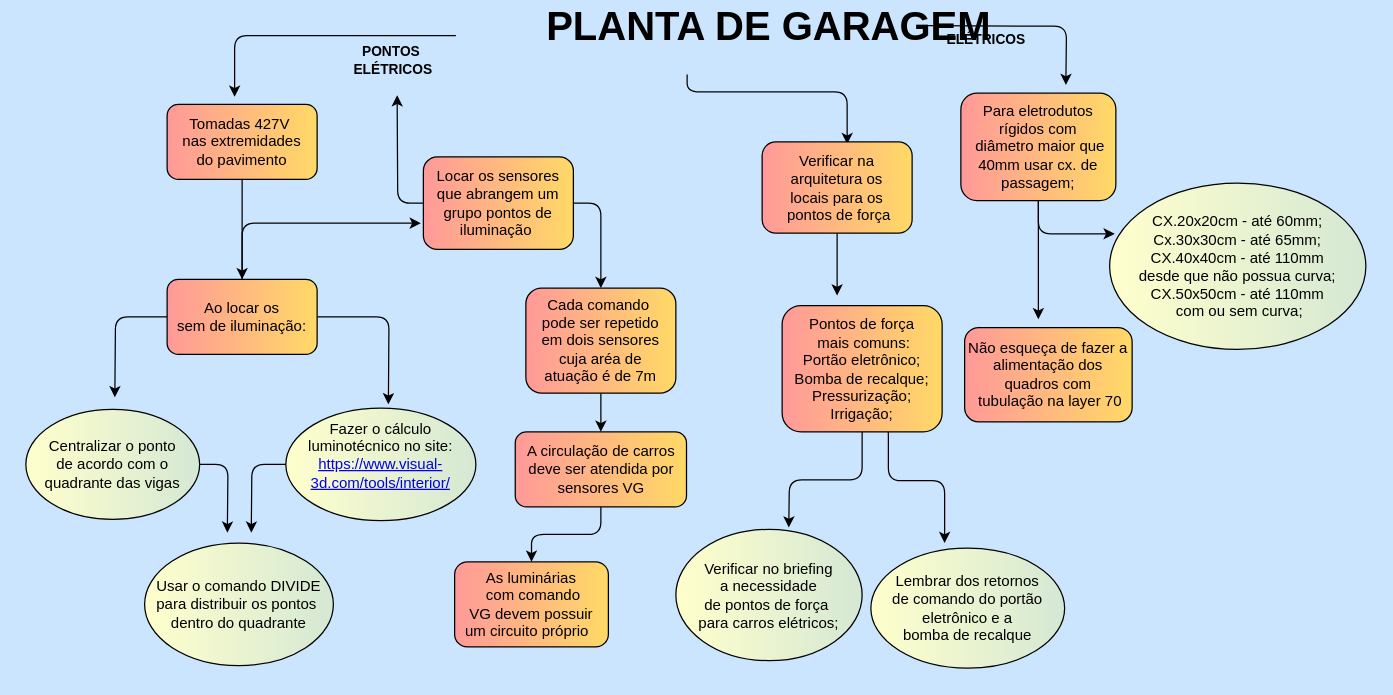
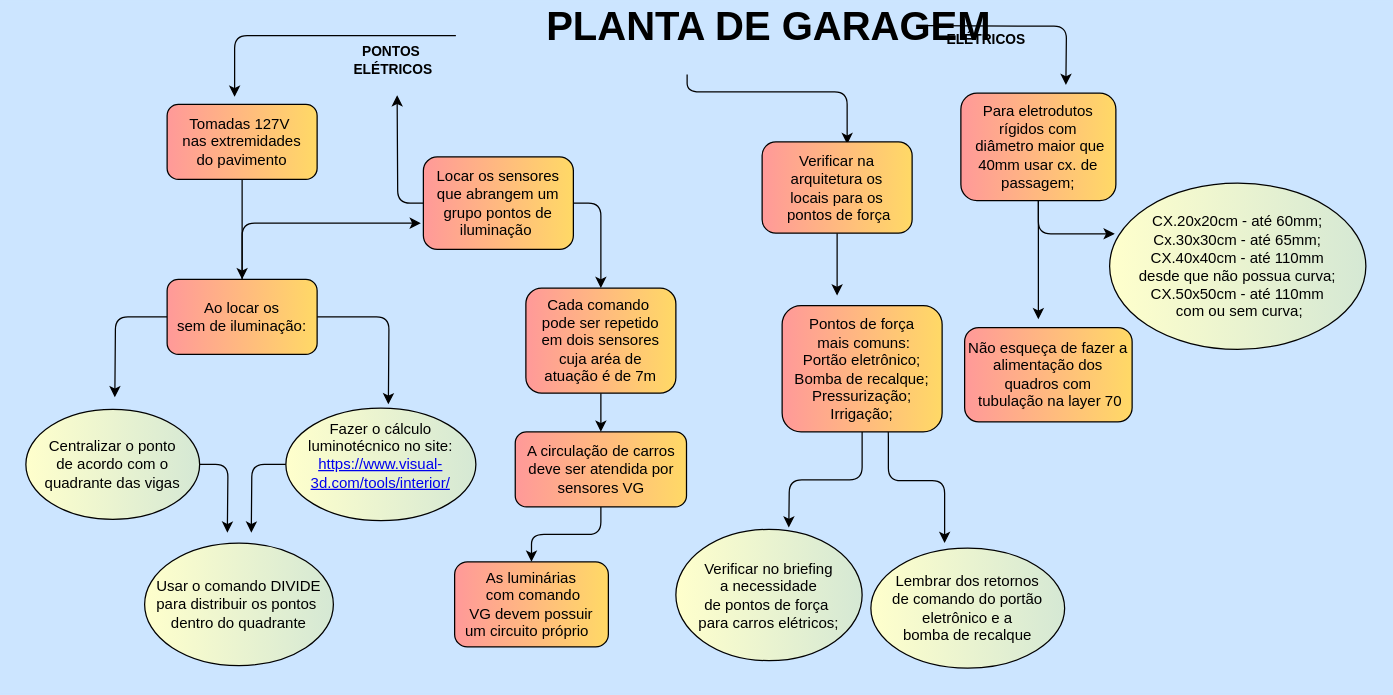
(242, 142) -> (242, 142)
